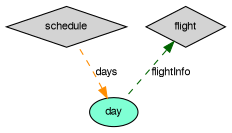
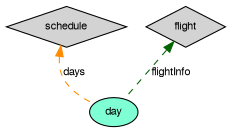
(90, 66) -> (69, 86)
